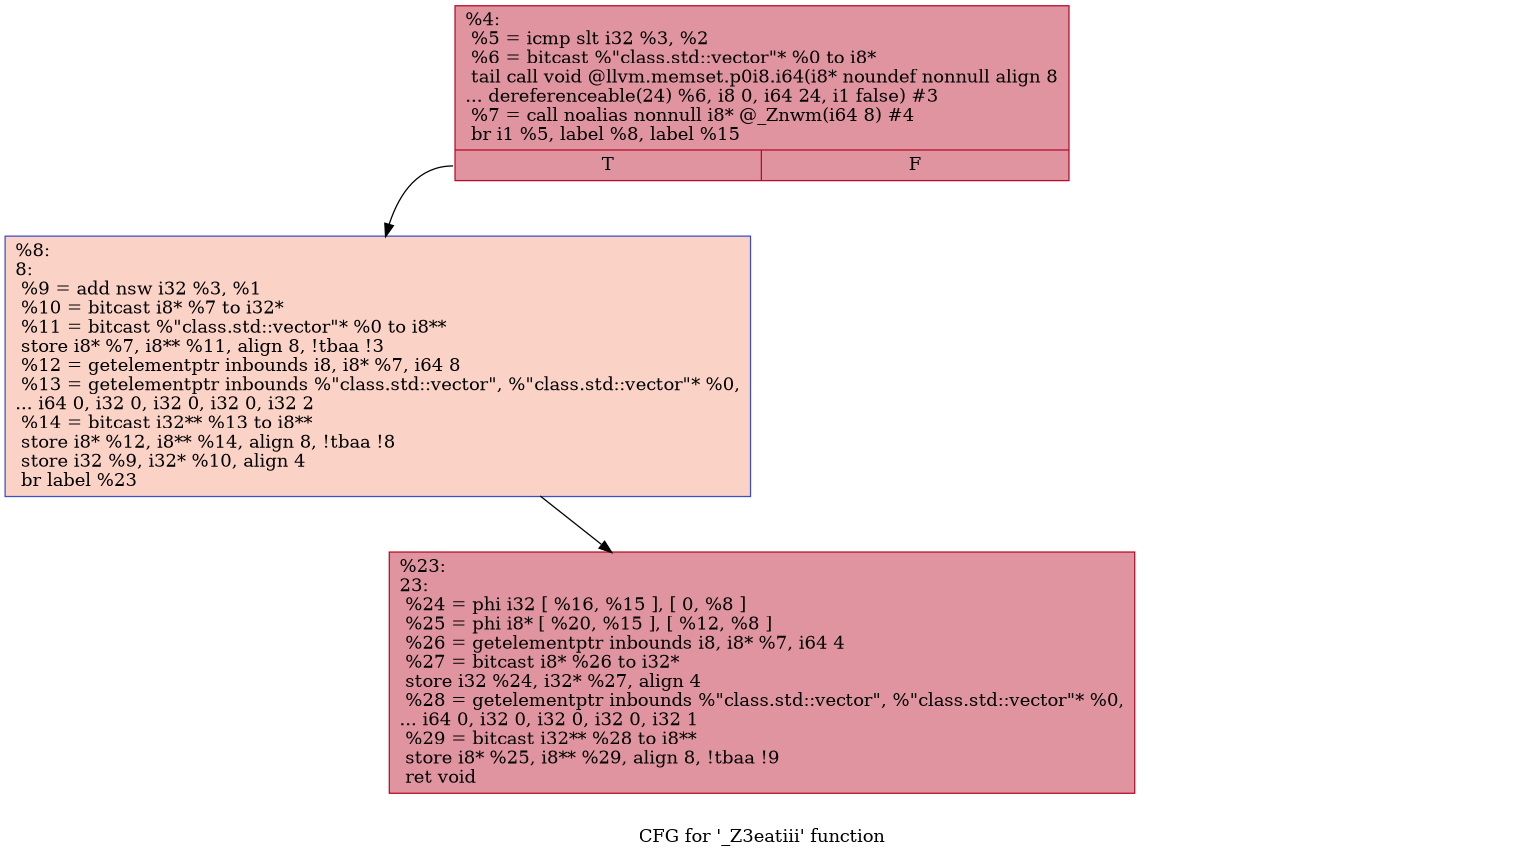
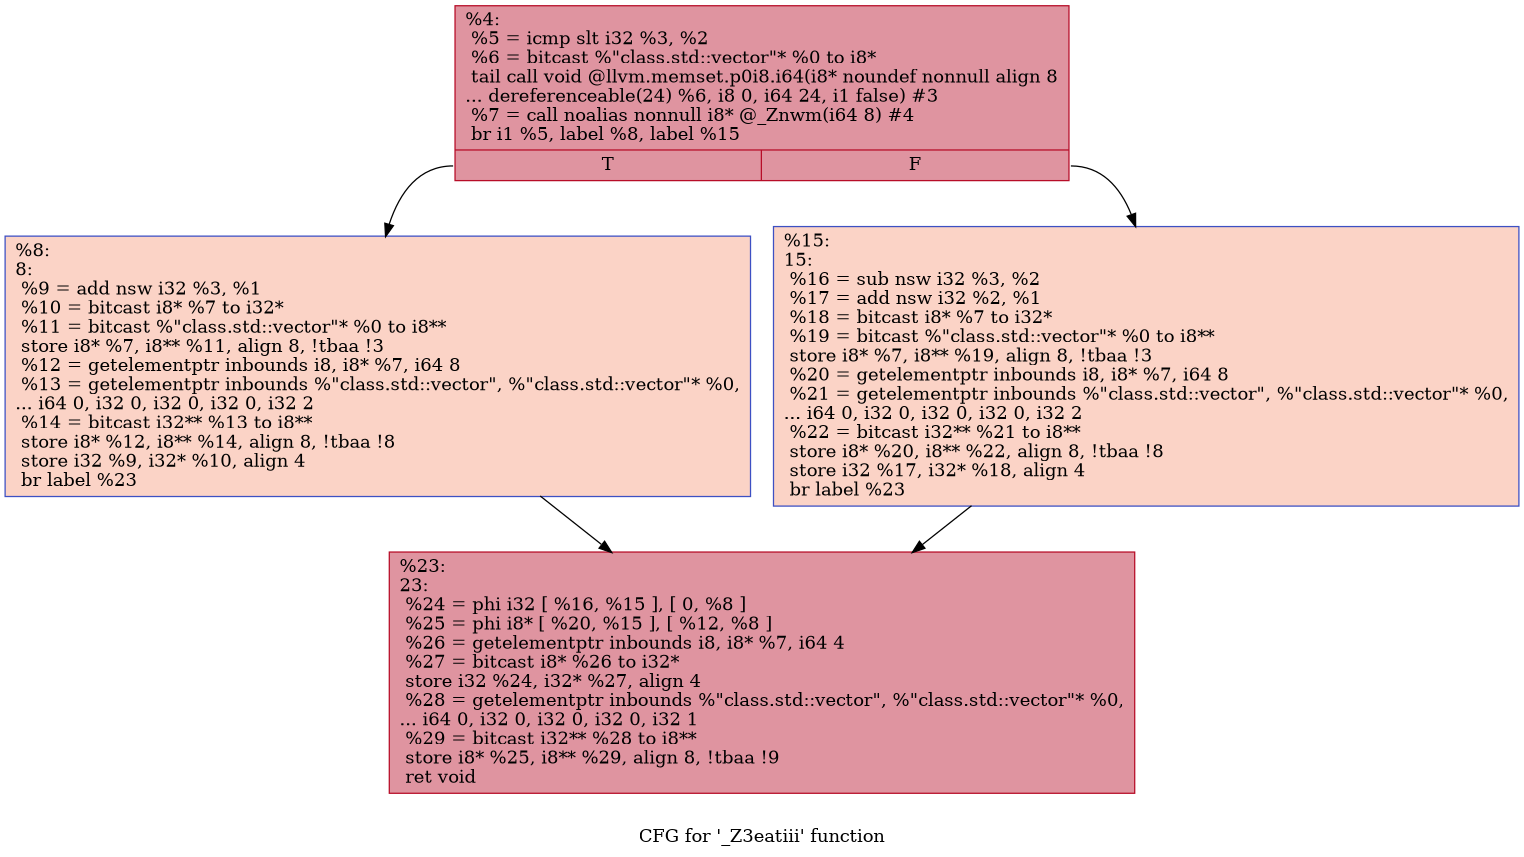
none -> (1146, 366)
